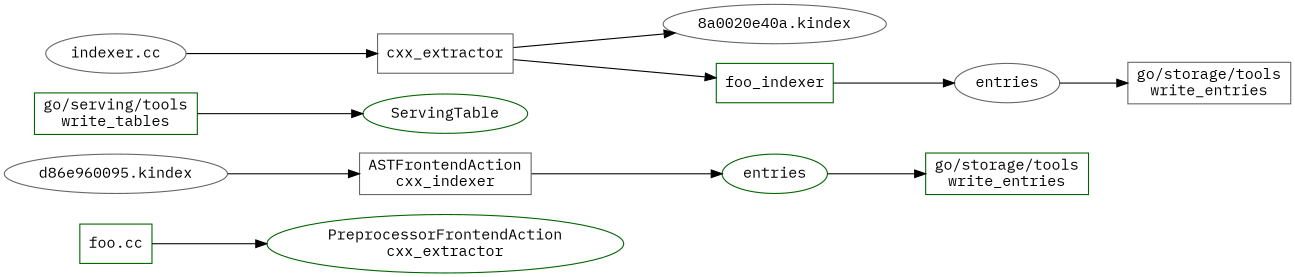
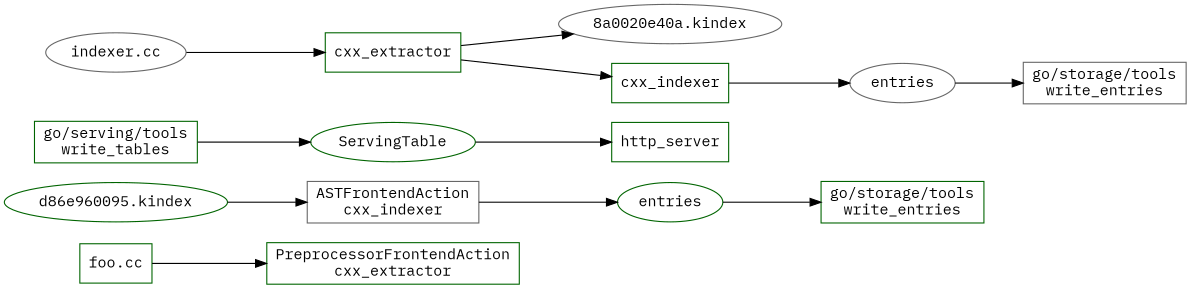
(445, 54) -> (393, 52)
(775, 83) -> (670, 83)
none -> (670, 142)
(116, 174) -> (116, 202)
(445, 244) -> (393, 263)
